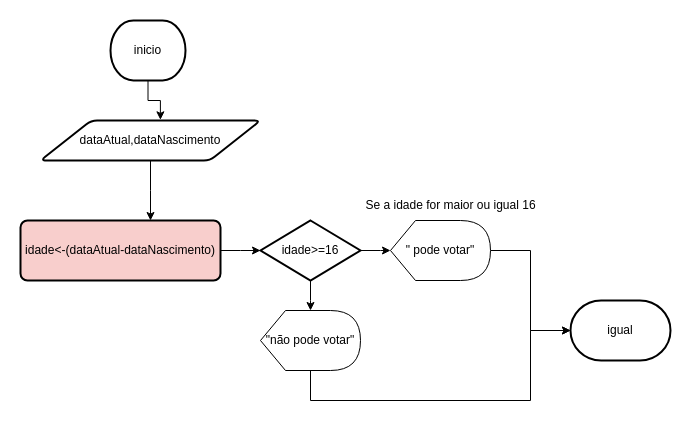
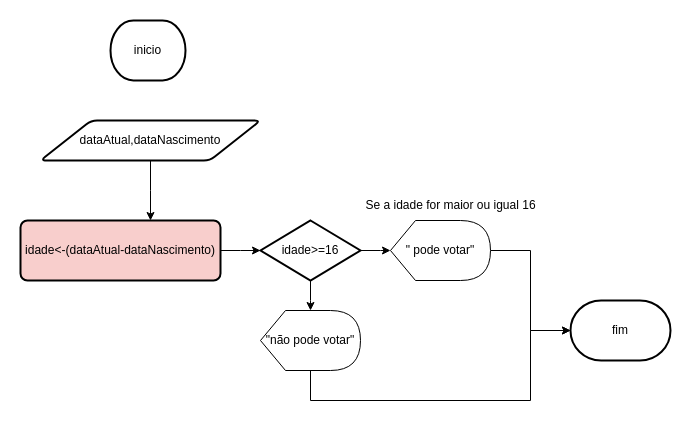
(150, 101) -> none
(621, 331) -> (621, 331)
